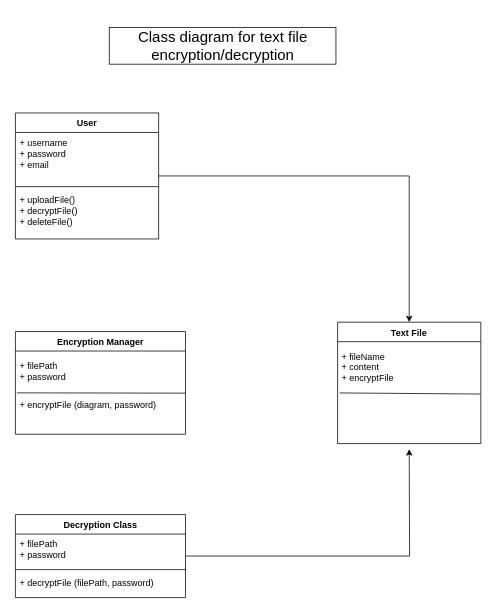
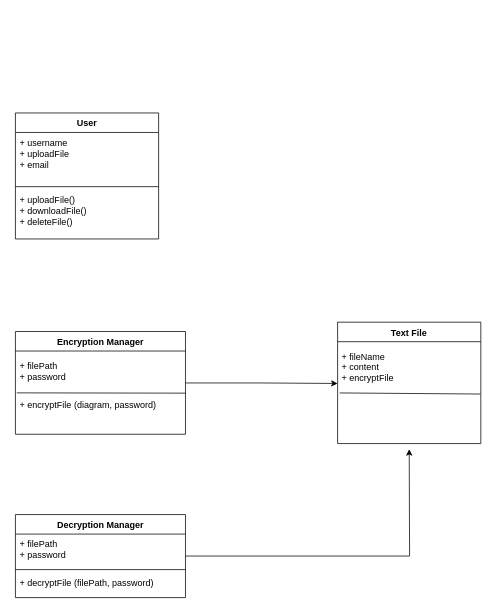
(223, 45) -> none
(44, 155) -> (45, 155)
(54, 212) -> (56, 212)
(409, 245) -> none
none -> (311, 383)
(101, 525) -> (101, 525)
